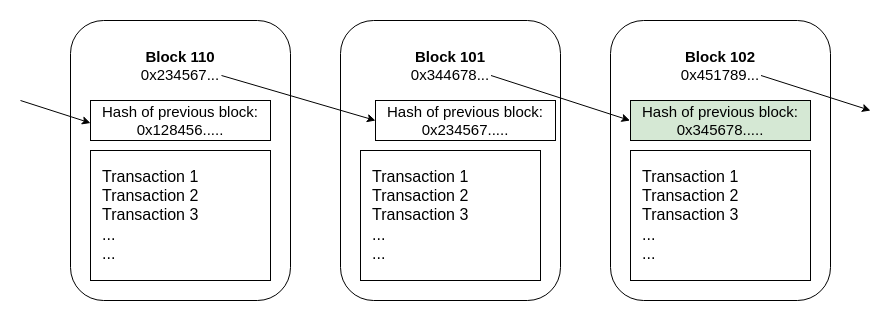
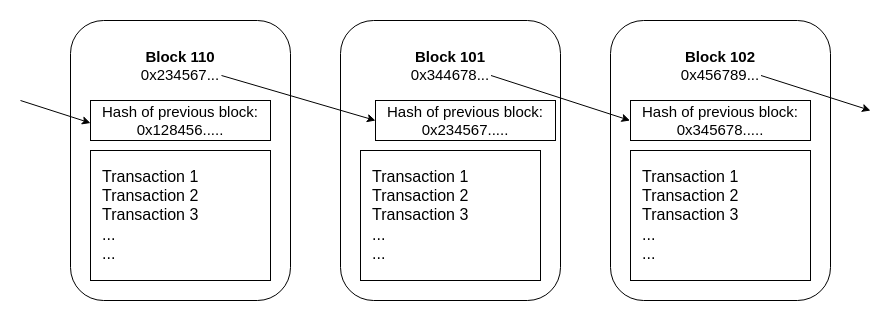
(721, 66) -> (721, 66)
(721, 121) -> (721, 121)
